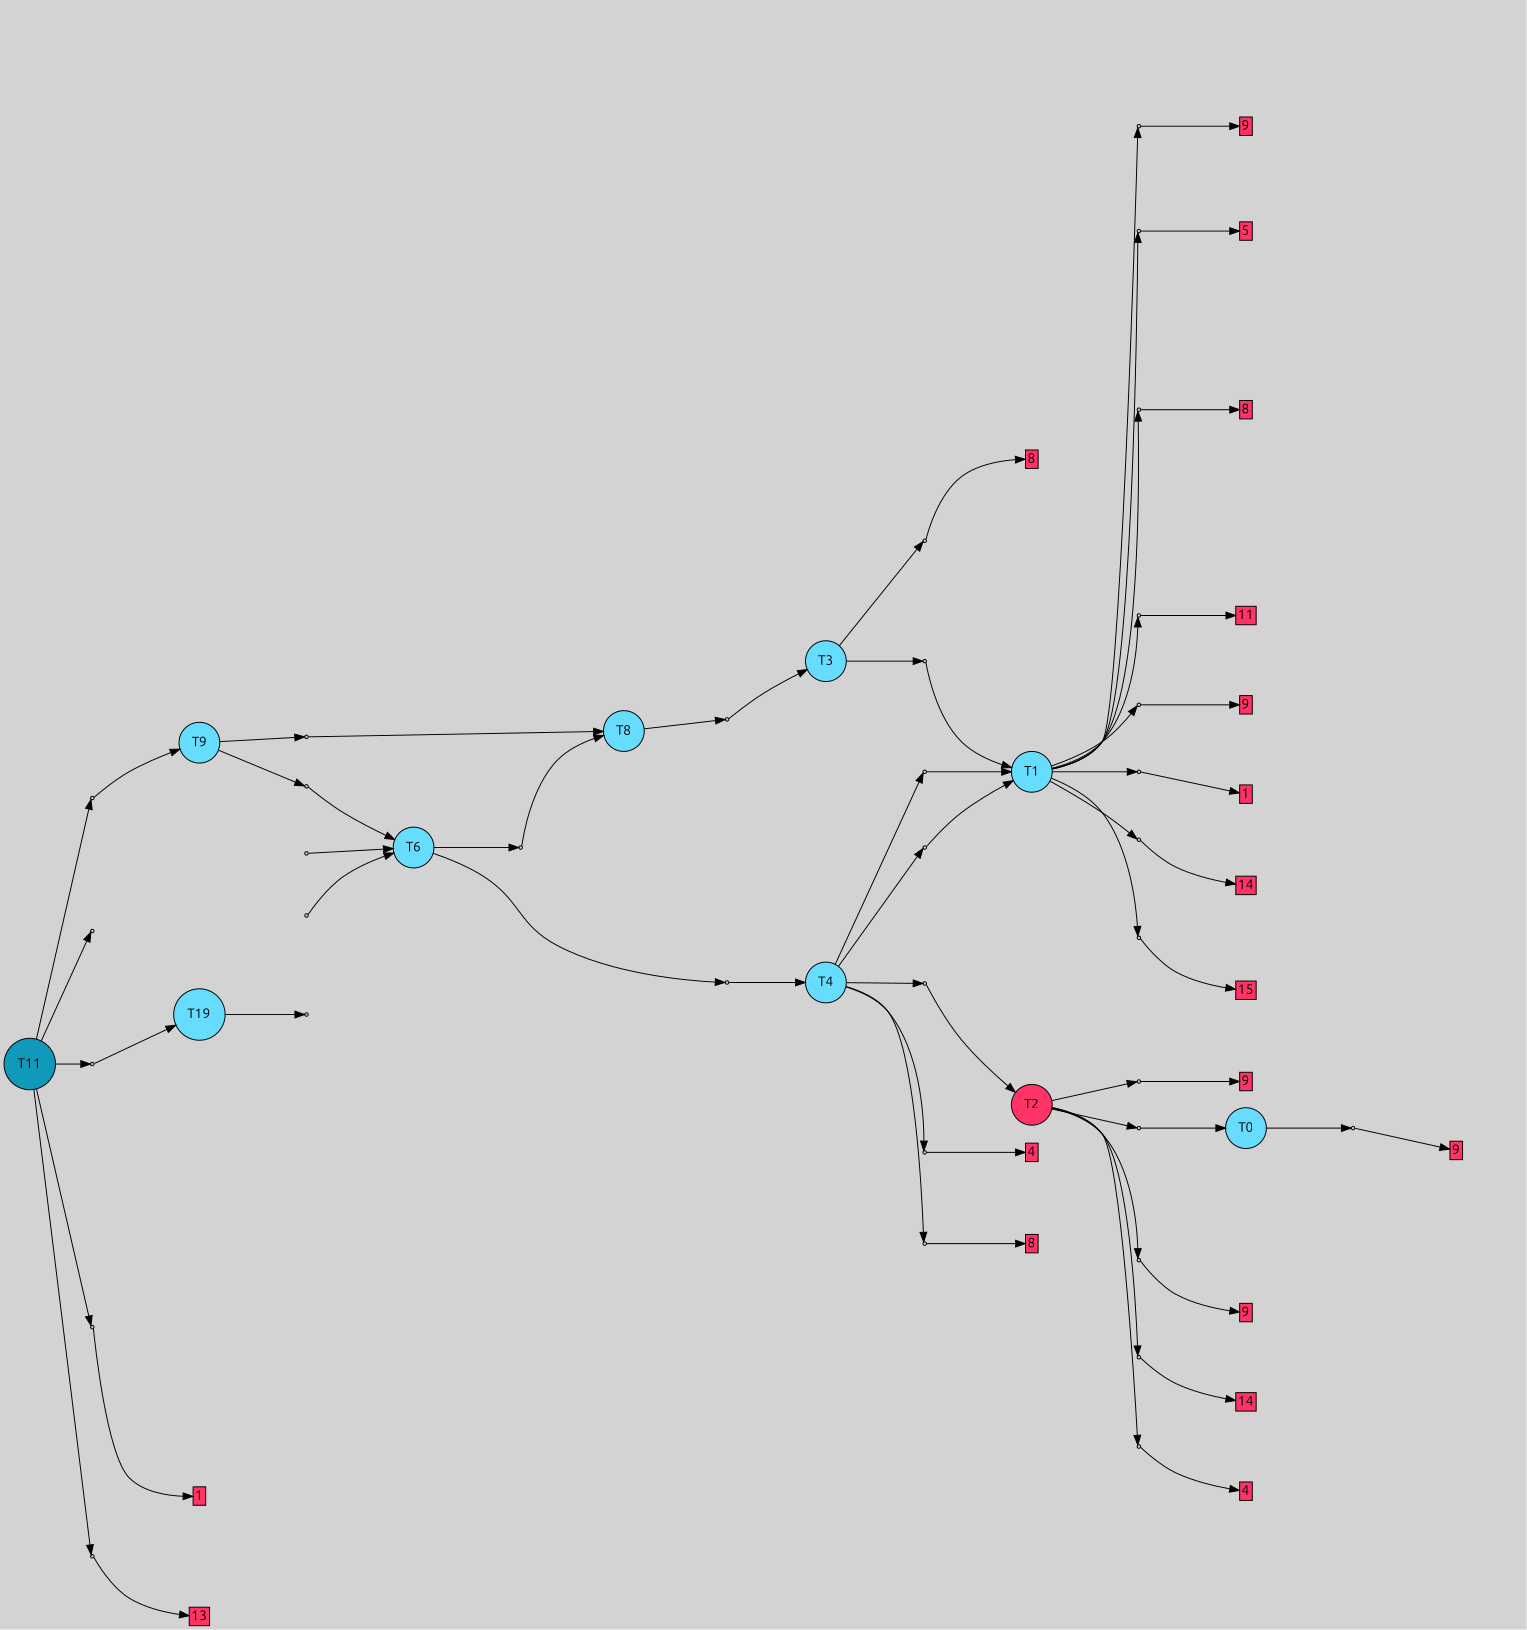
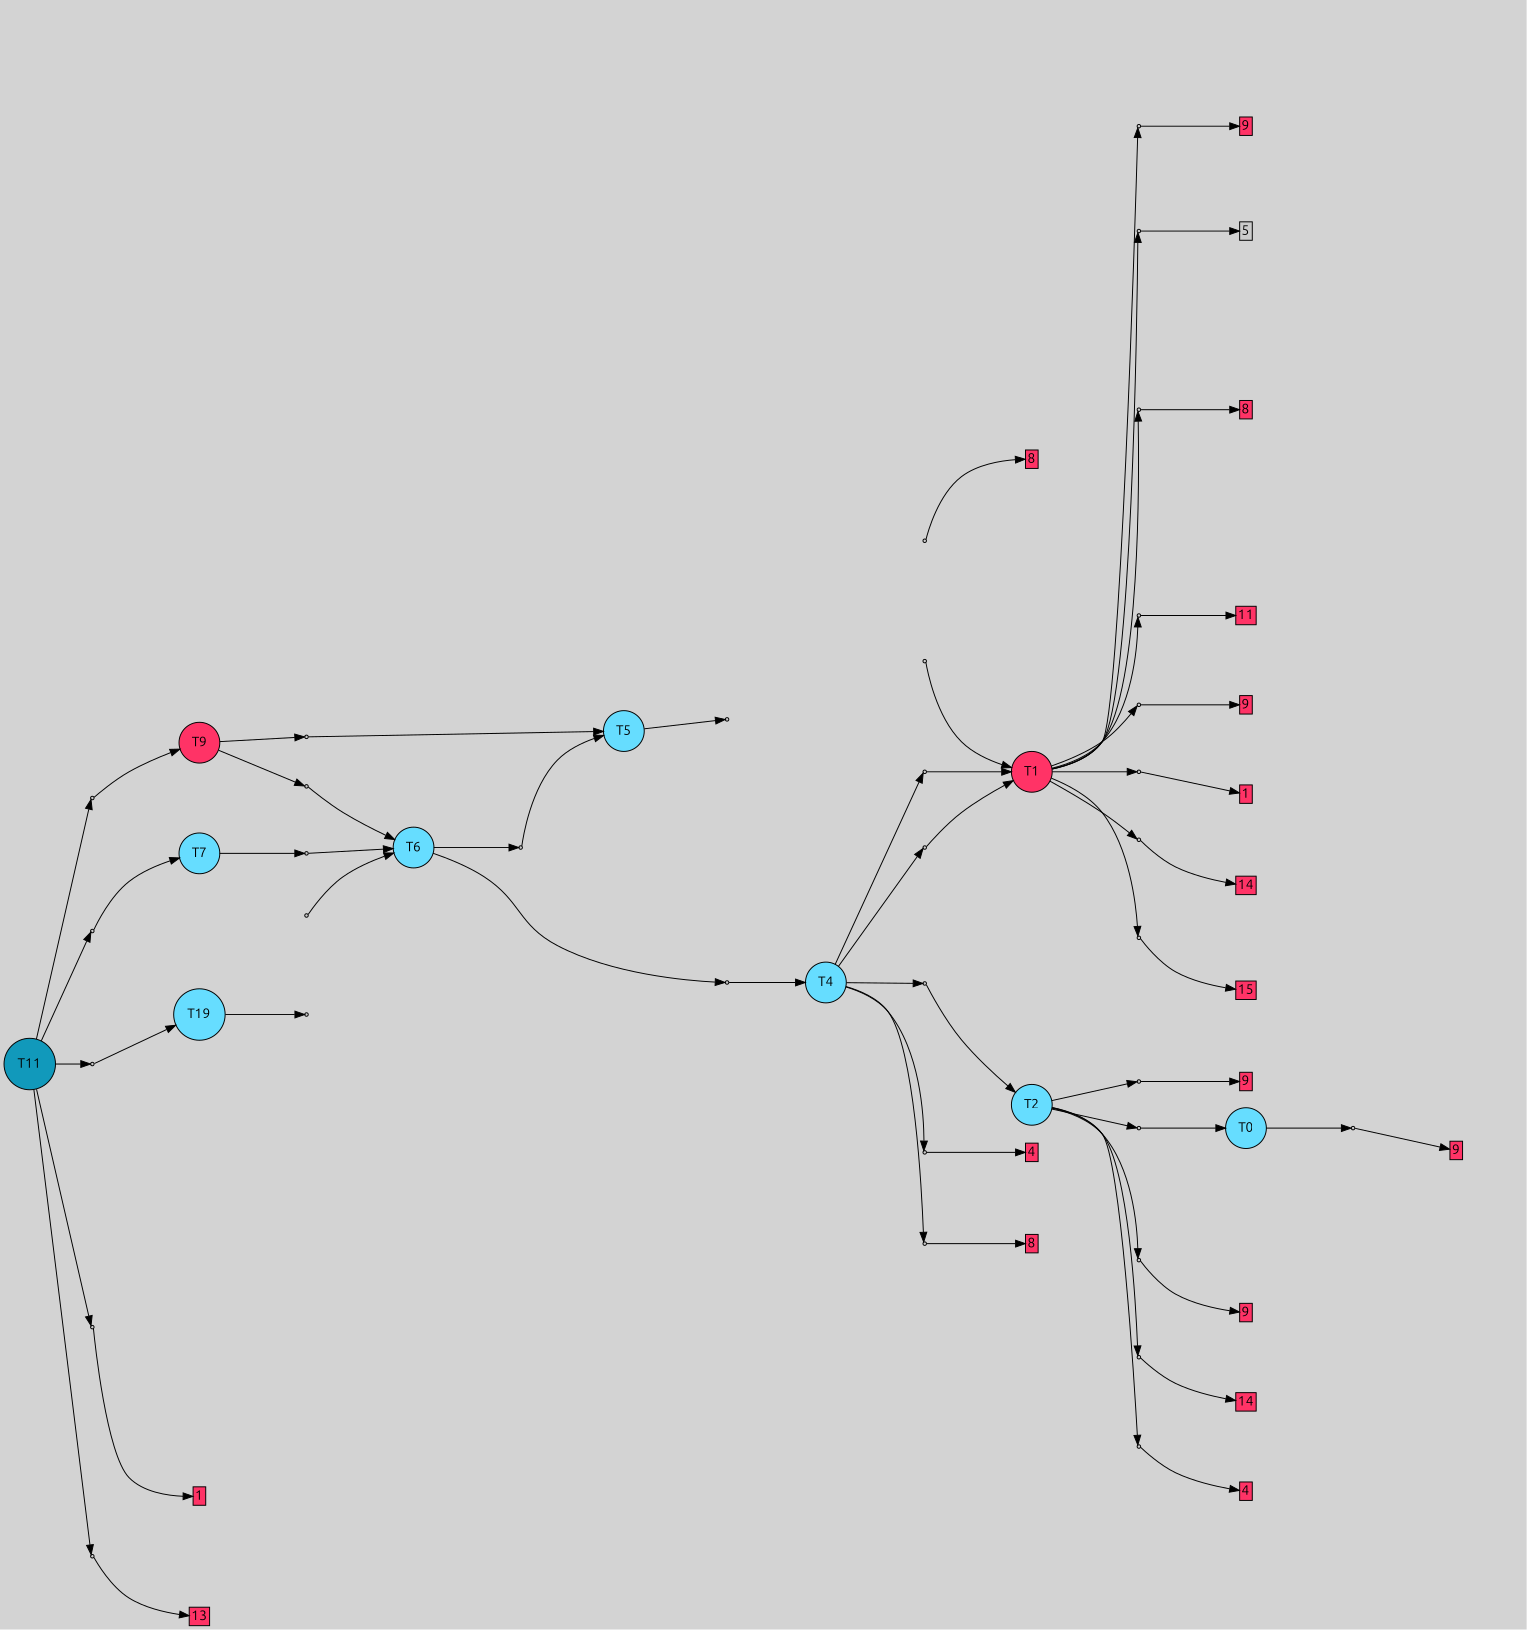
(1246, 231) -> (1246, 231)
(826, 661) -> none
(624, 731) -> (624, 731)
(199, 743) -> (199, 743)
(1032, 772) -> (1032, 772)
none -> (199, 853)
(1032, 1105) -> (1032, 1105)
